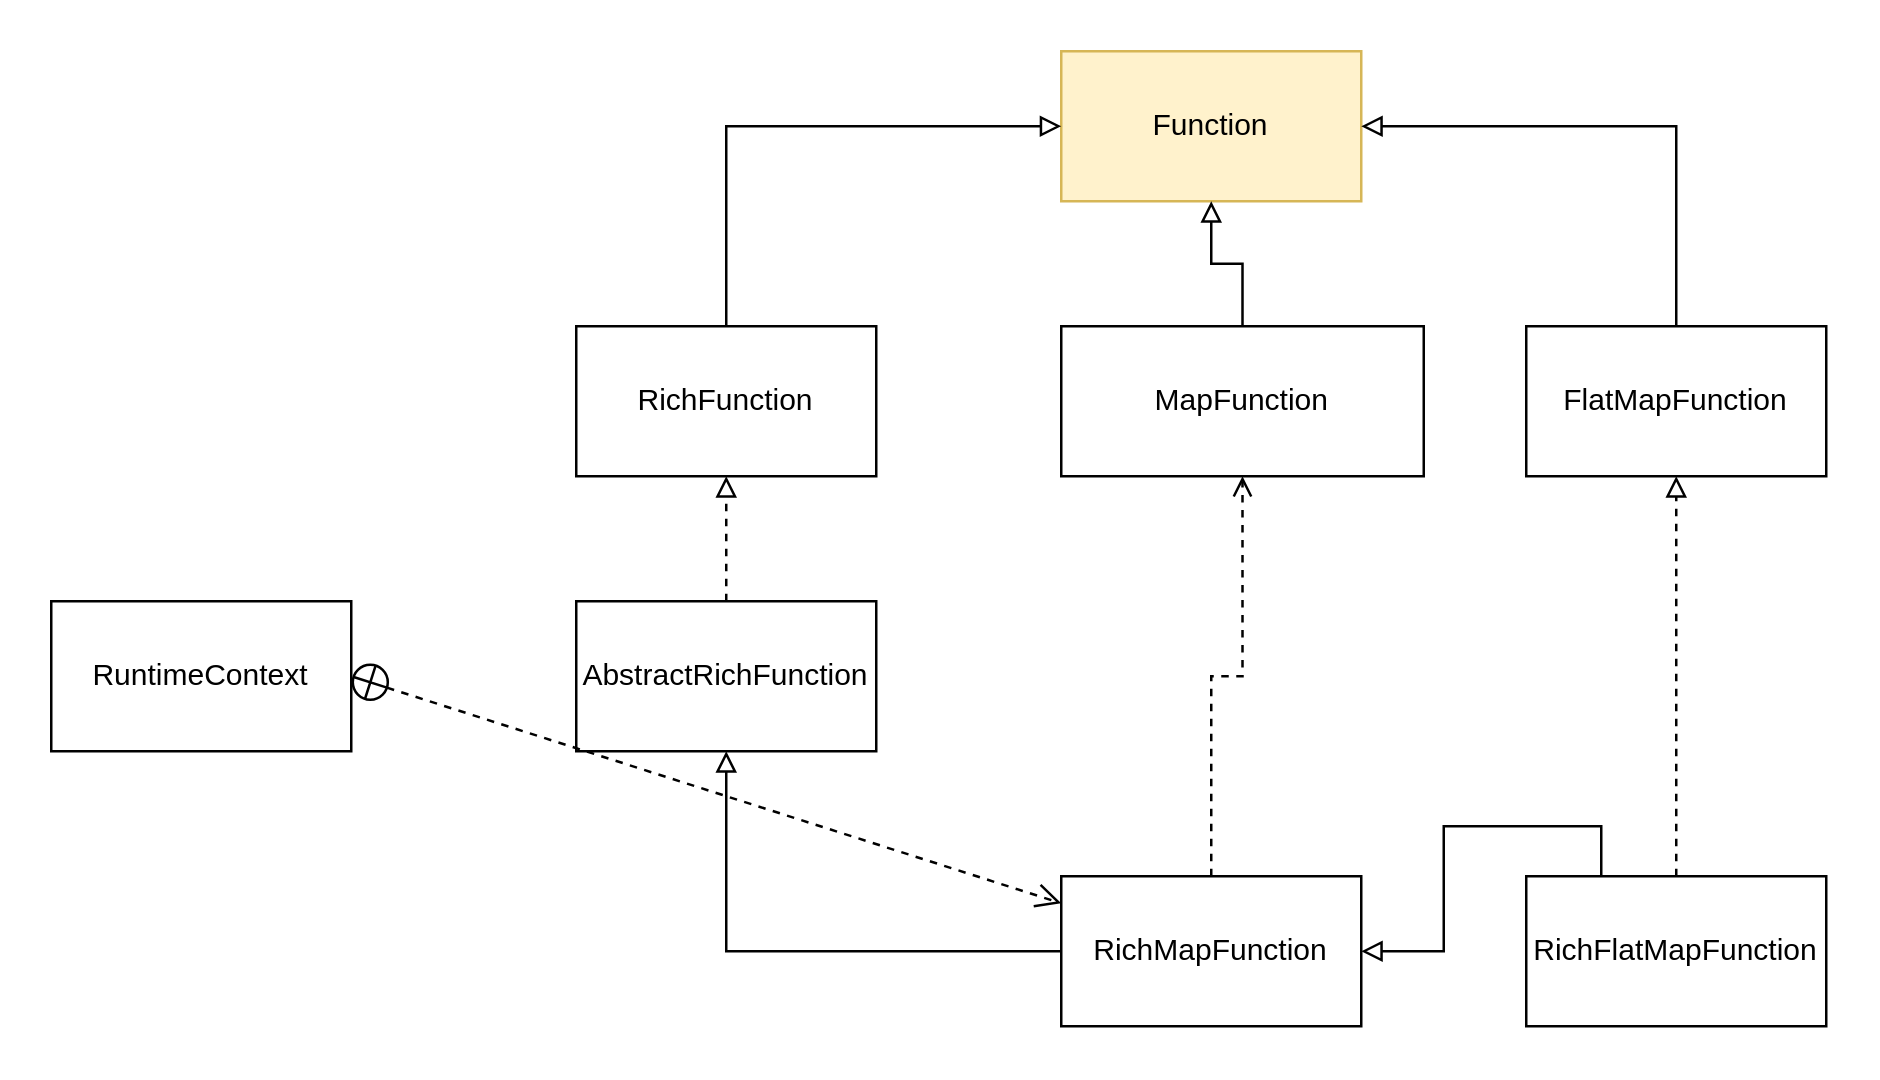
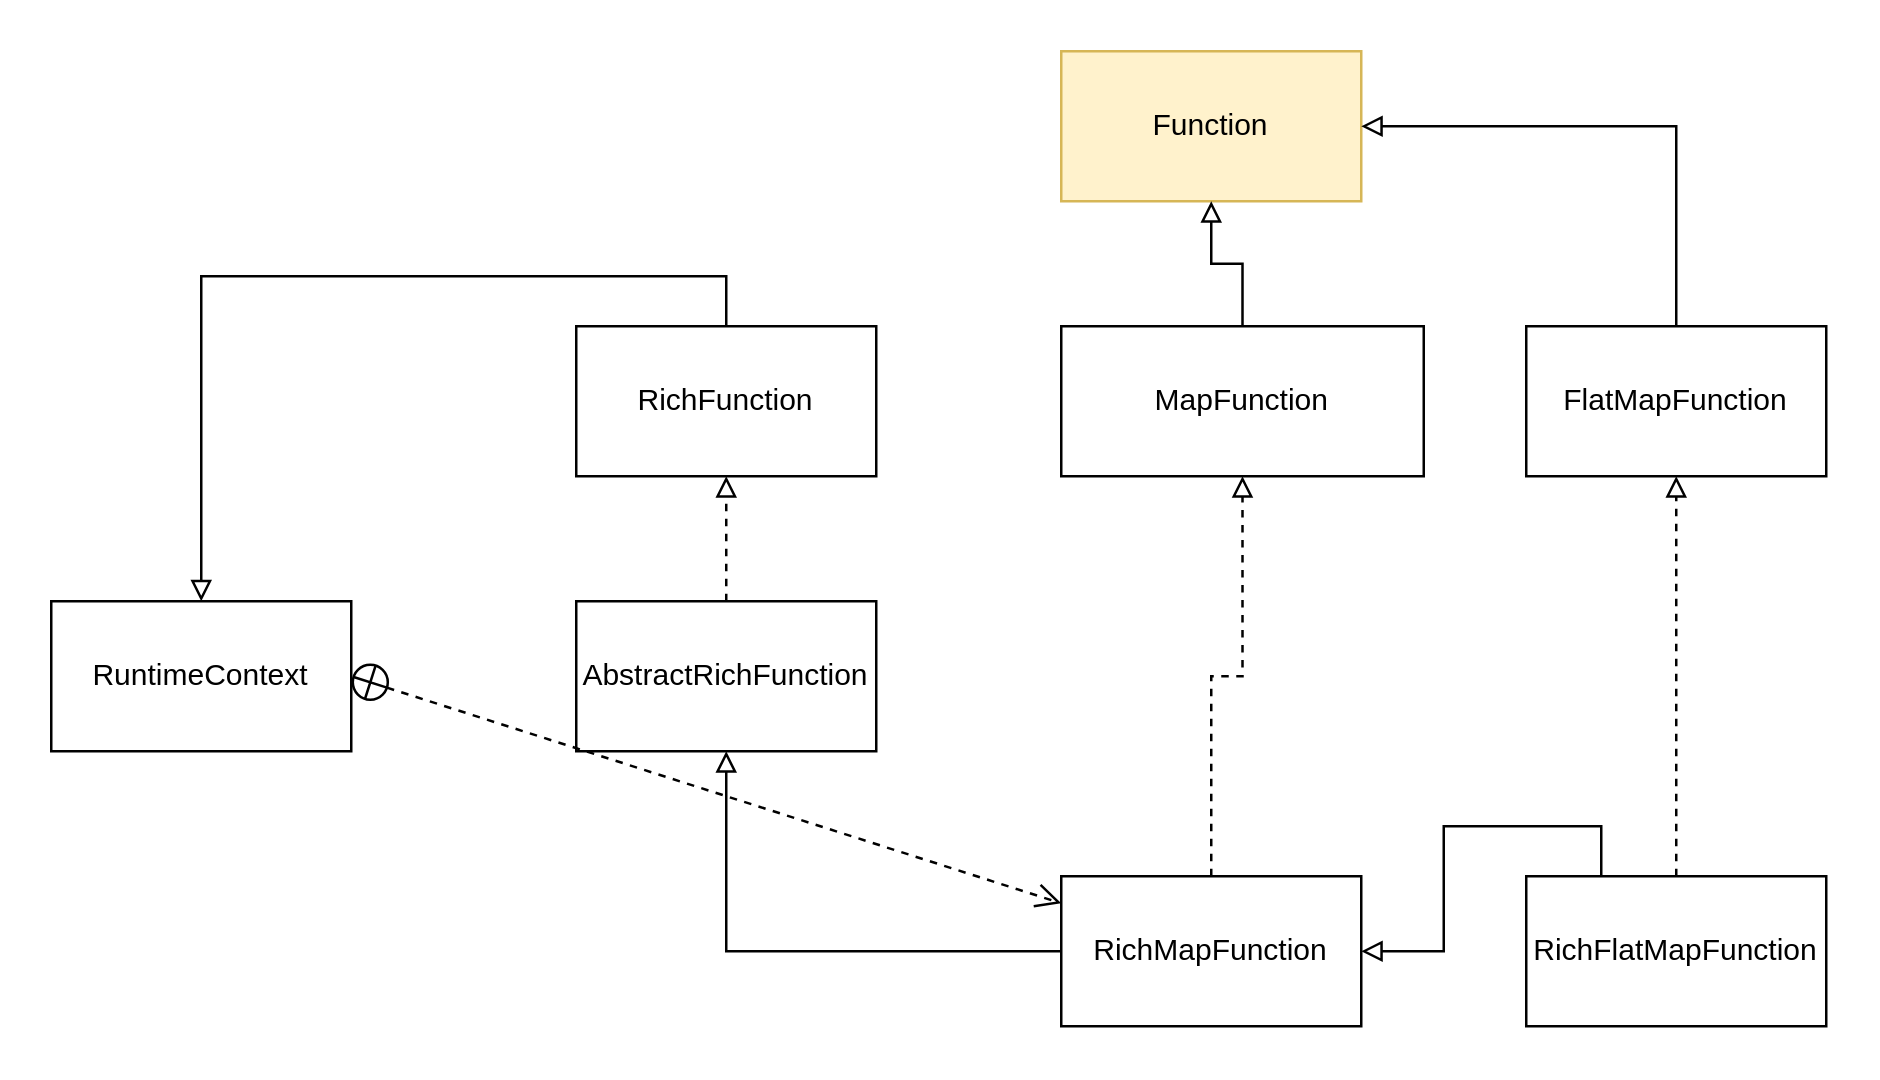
(806, 126) -> (313, 276)
(1243, 493) -> (1243, 498)
